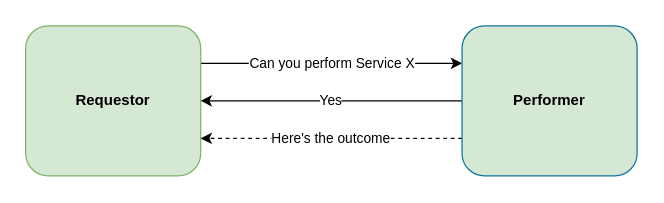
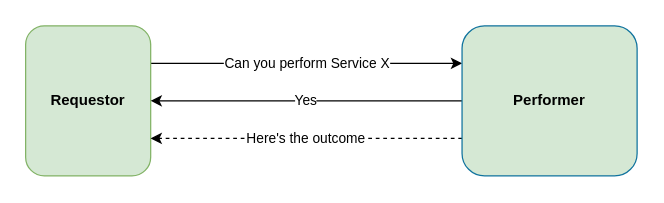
(113, 101) -> (88, 101)
